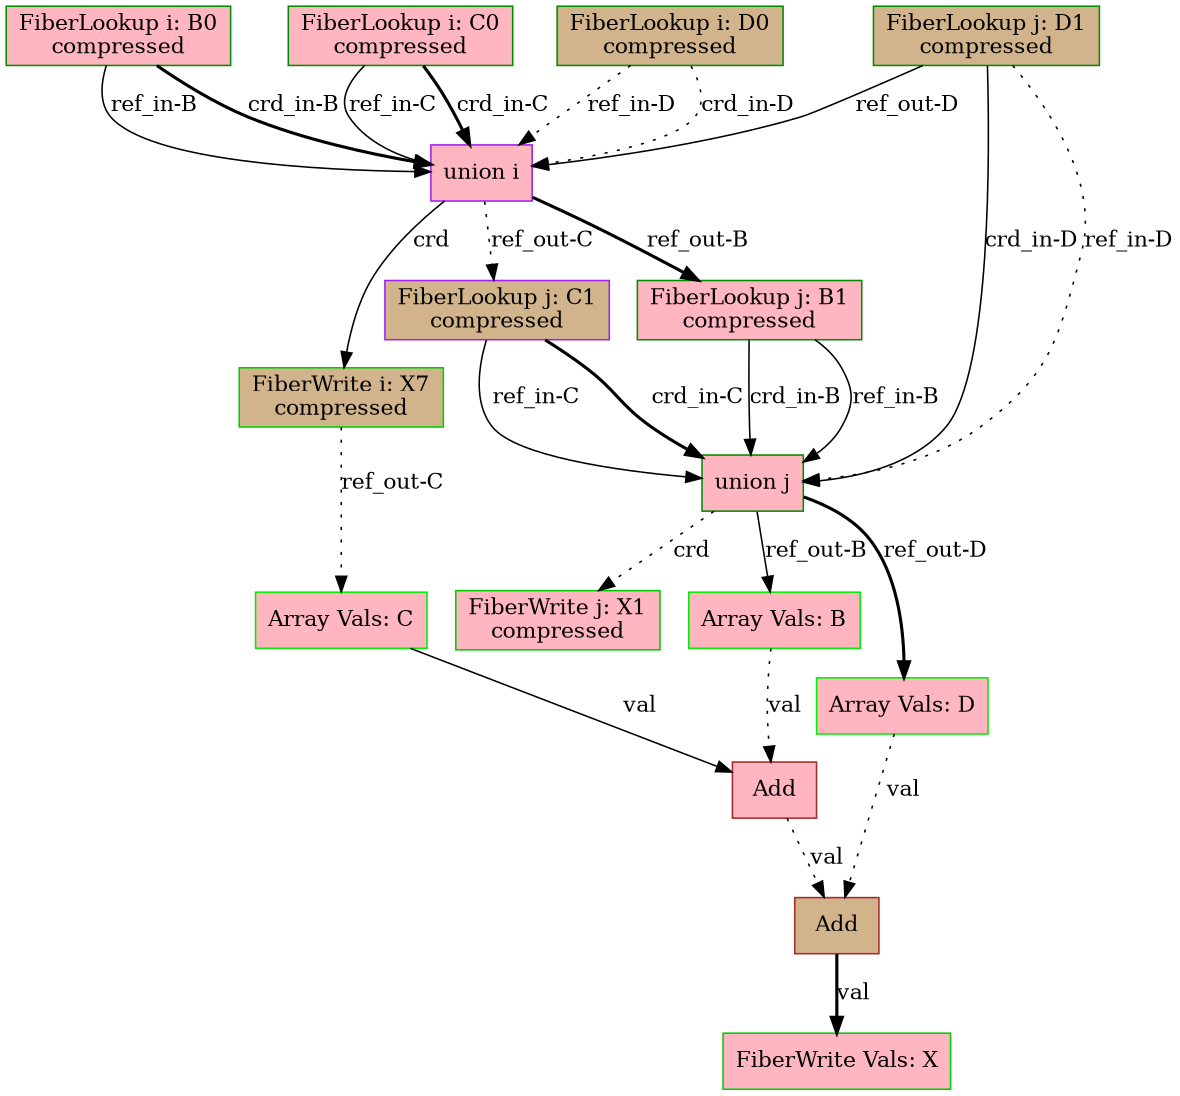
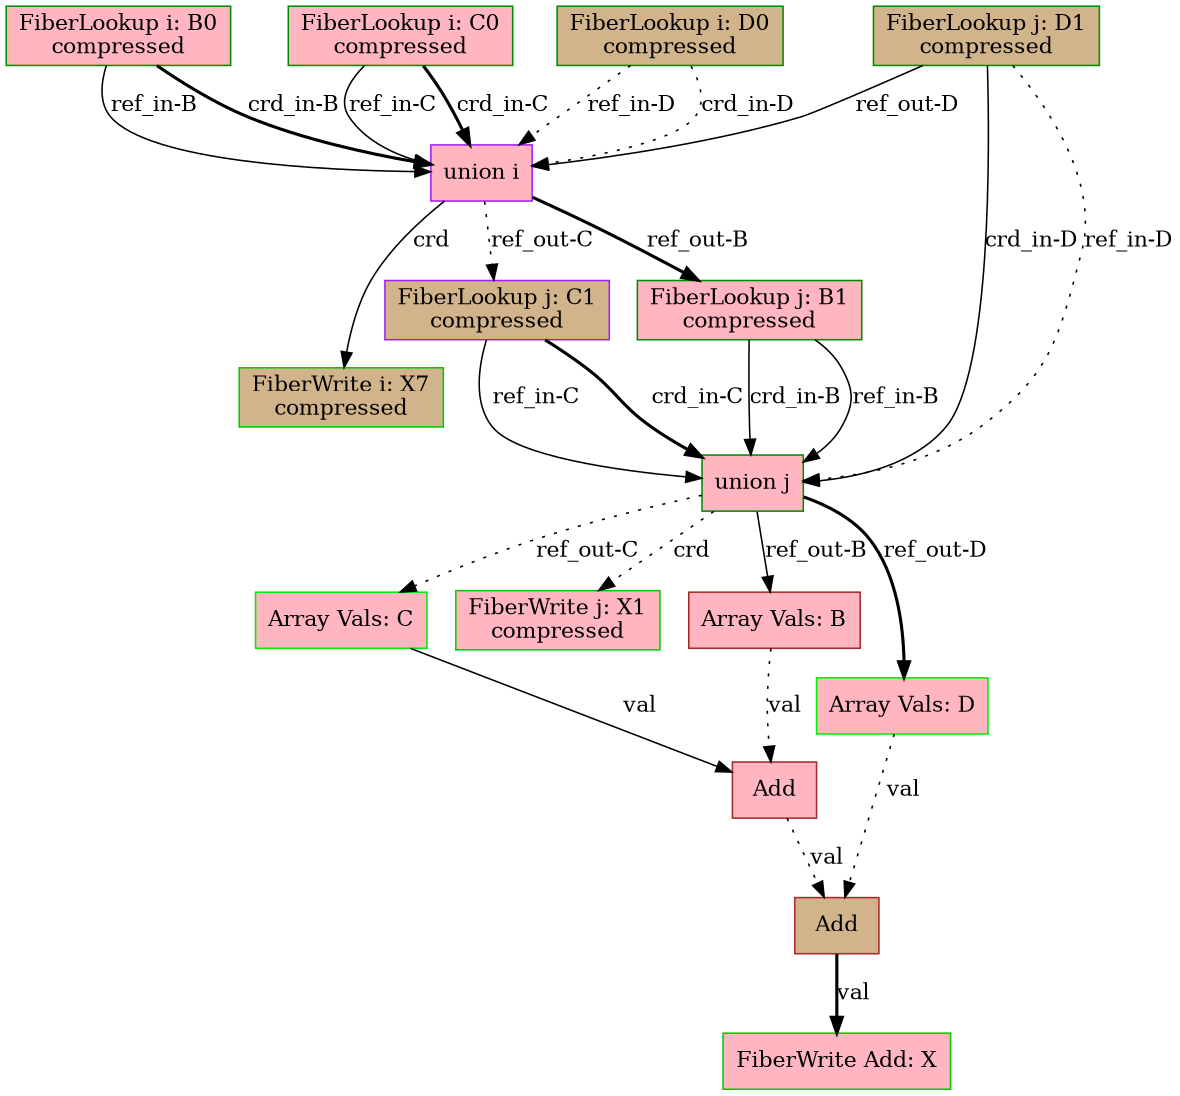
(341, 501) -> (556, 533)
(774, 620) -> (774, 620)
(837, 1061) -> (837, 1061)
